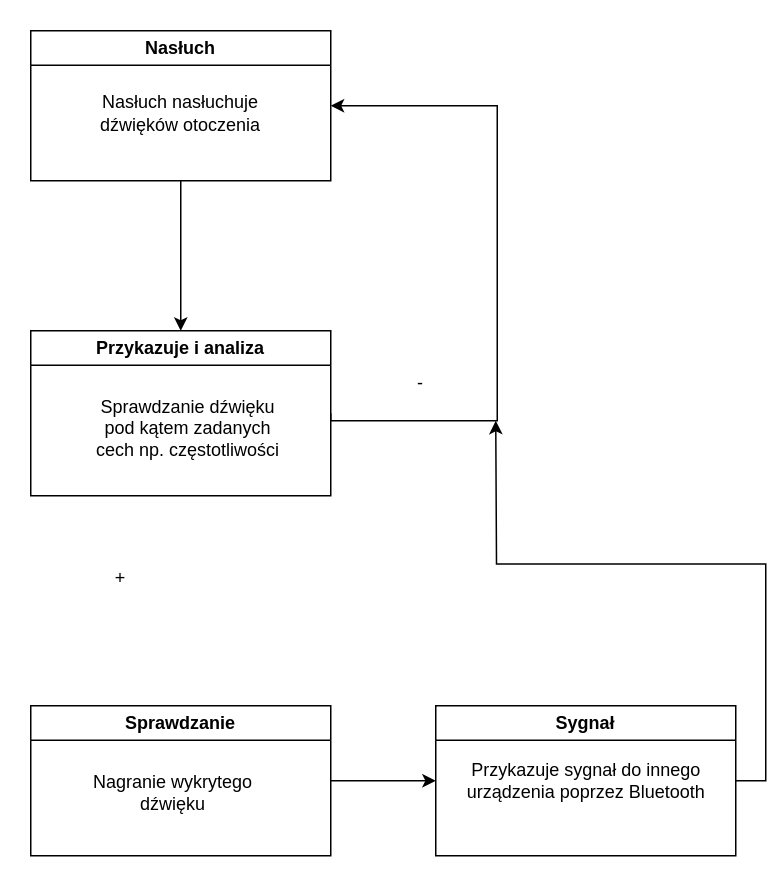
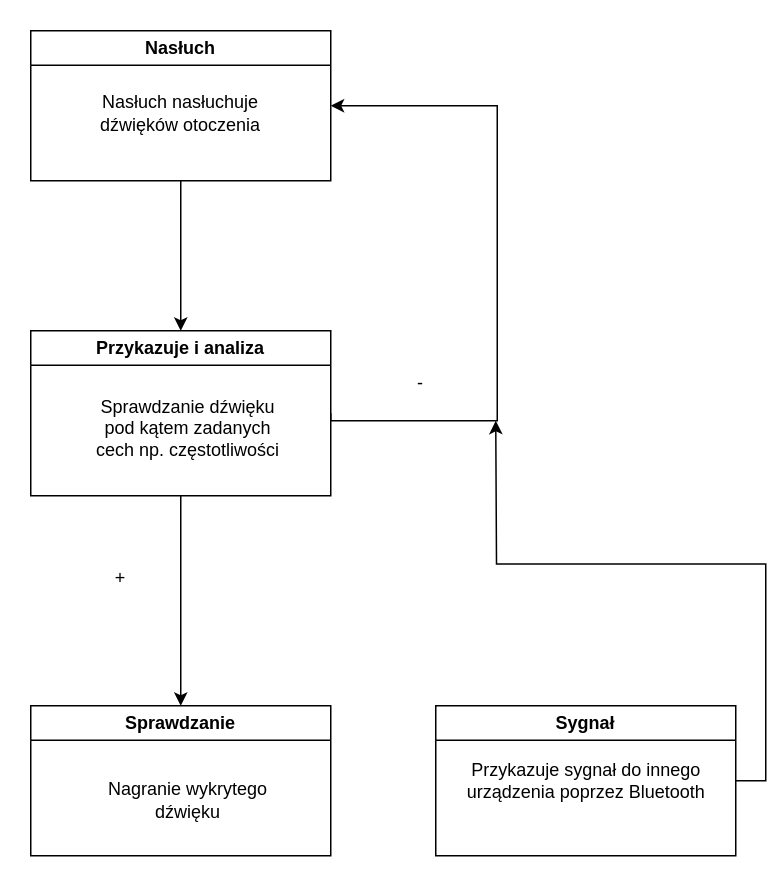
none -> (181, 597)
(379, 781) -> none
(173, 792) -> (188, 800)
